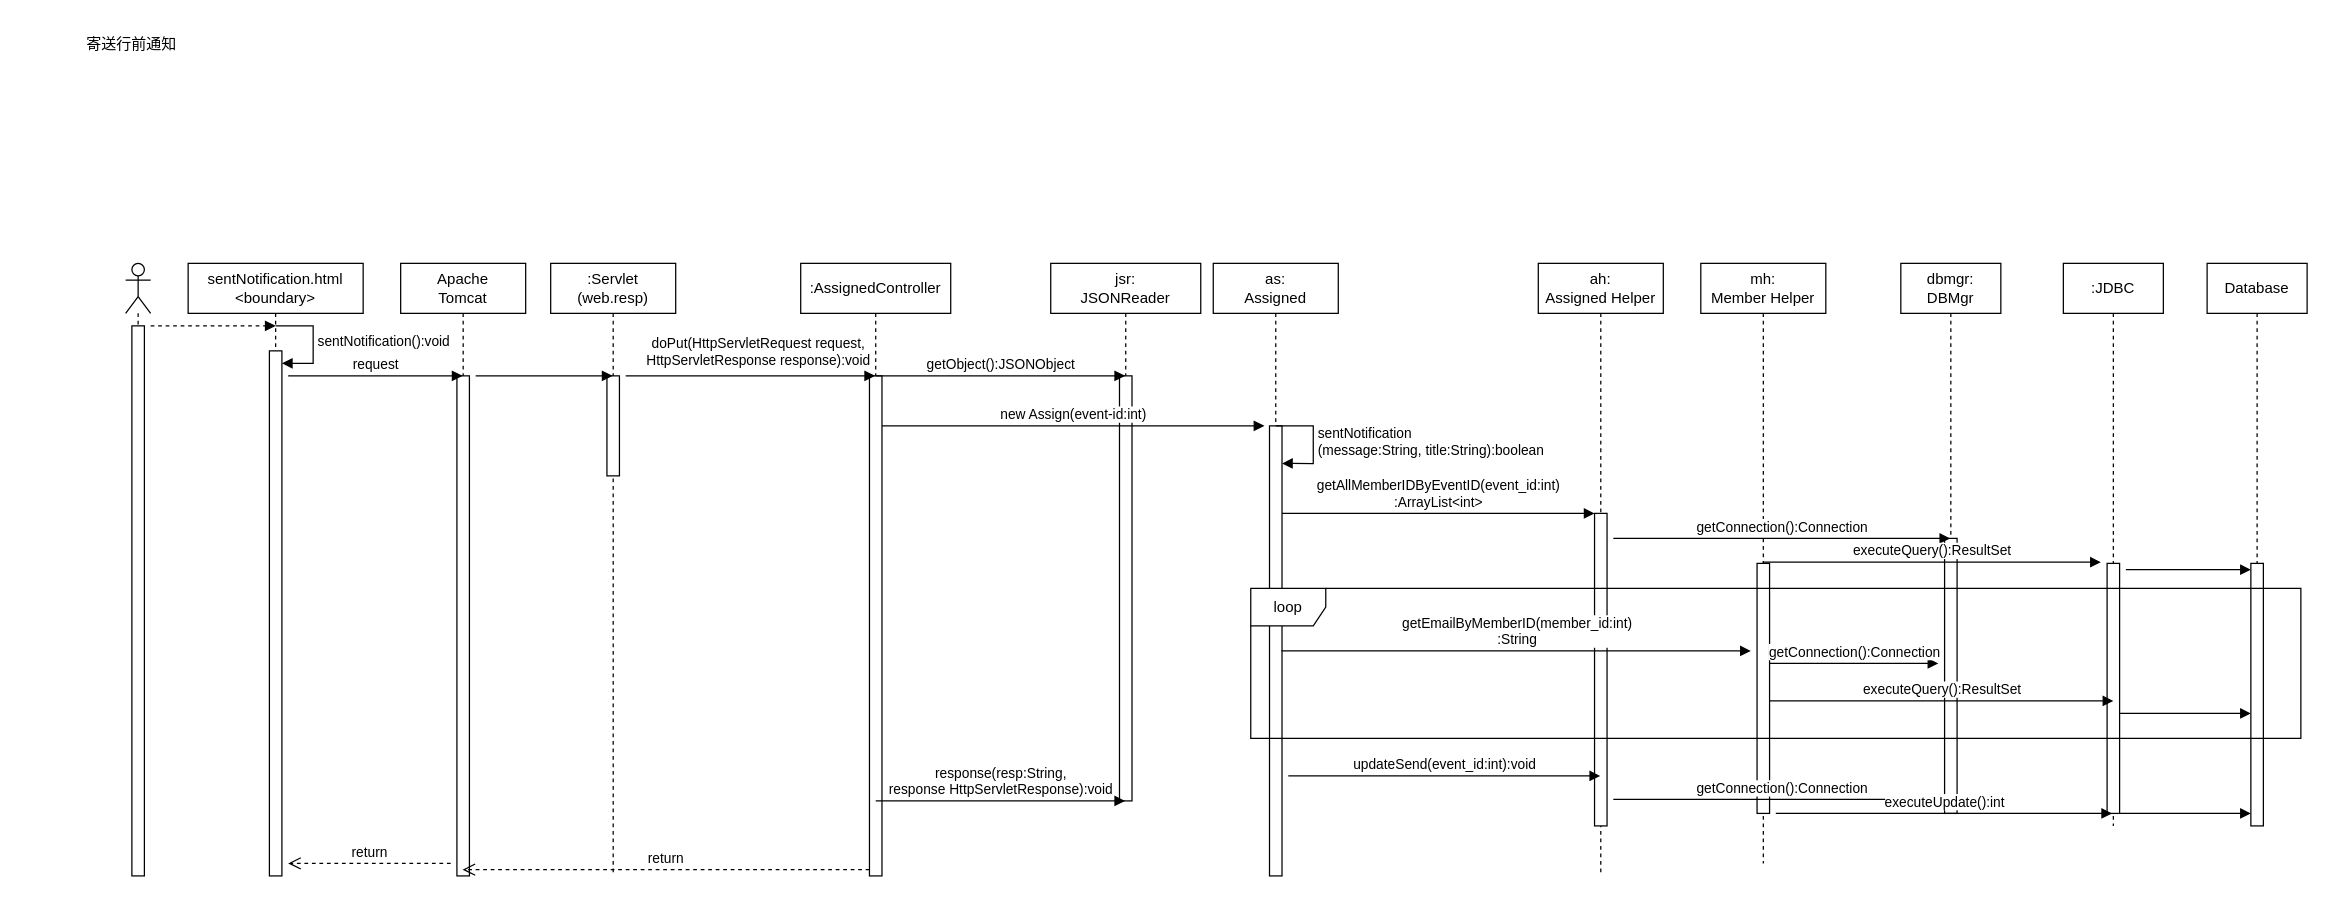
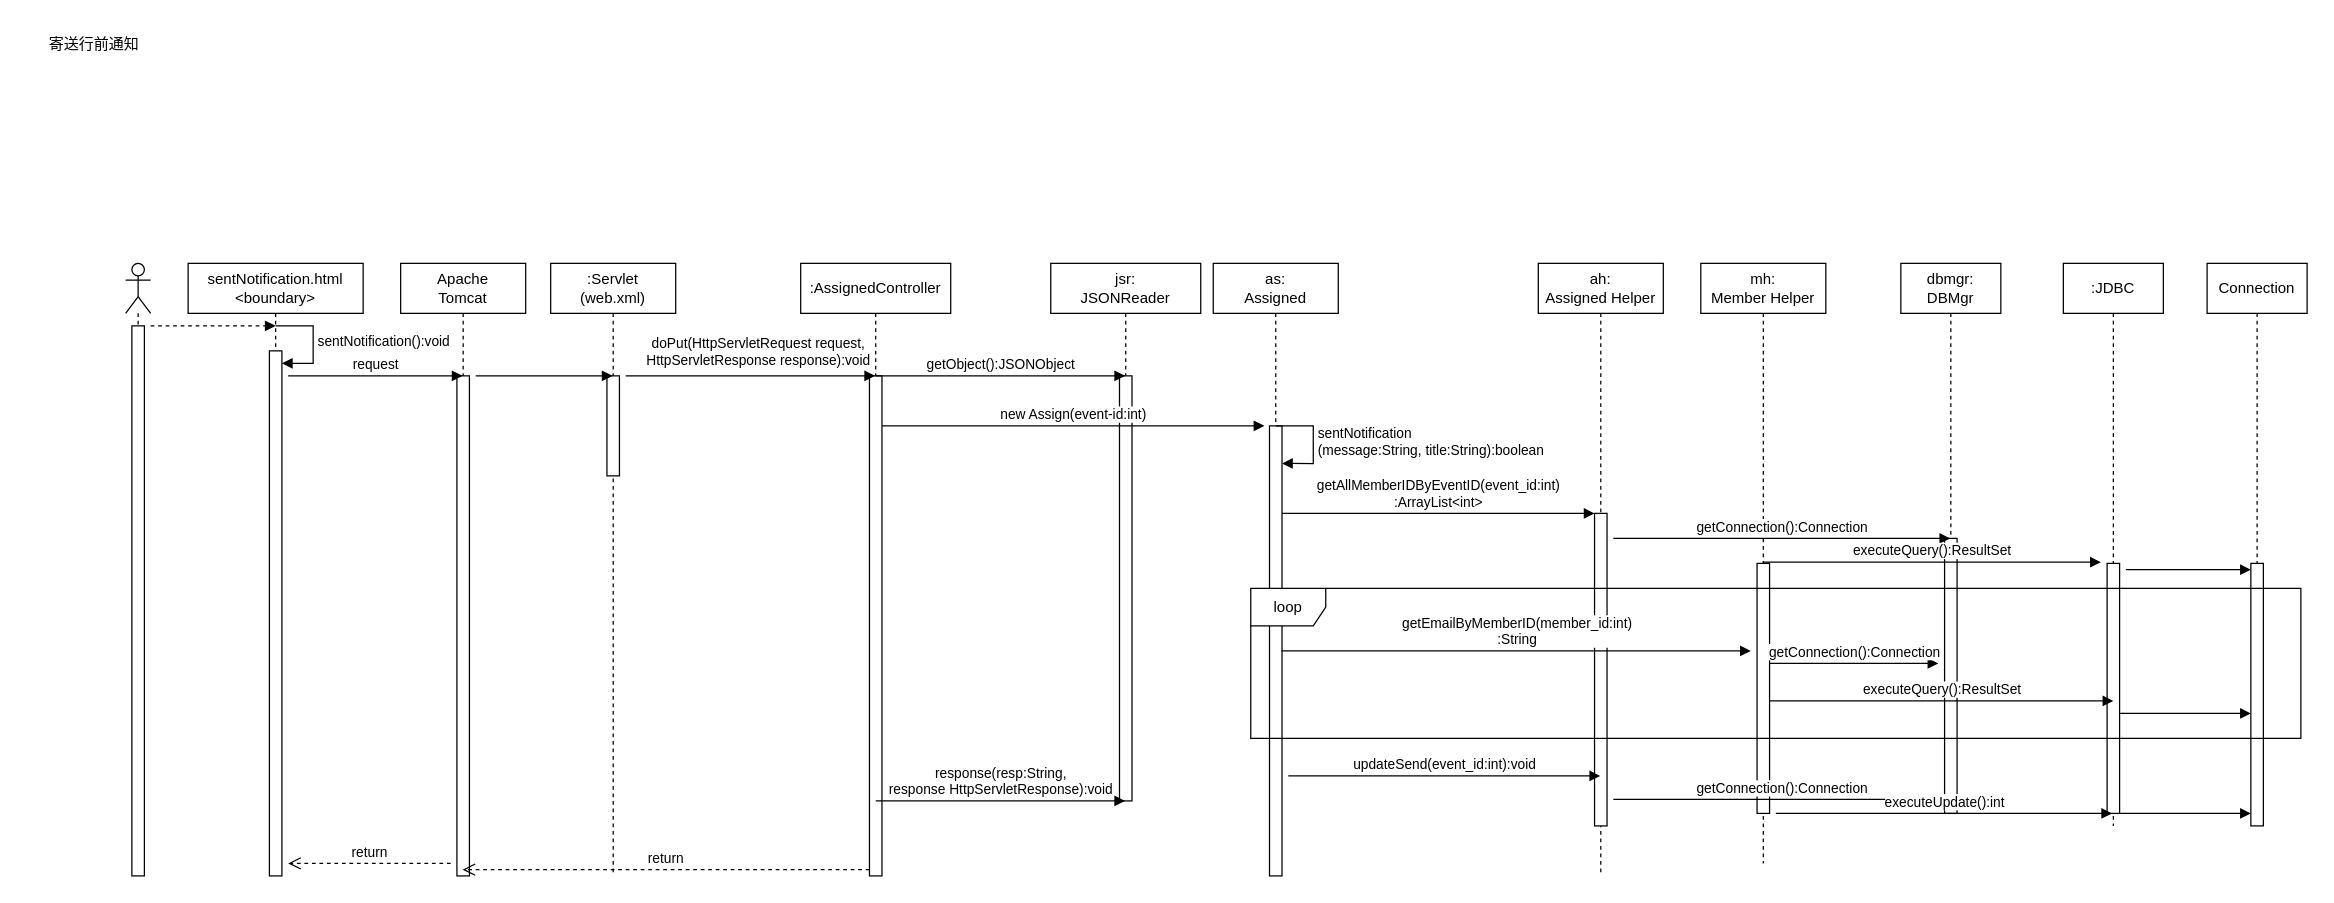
(132, 44) -> (94, 44)
(613, 288) -> (613, 288)
(2257, 288) -> (2257, 288)
